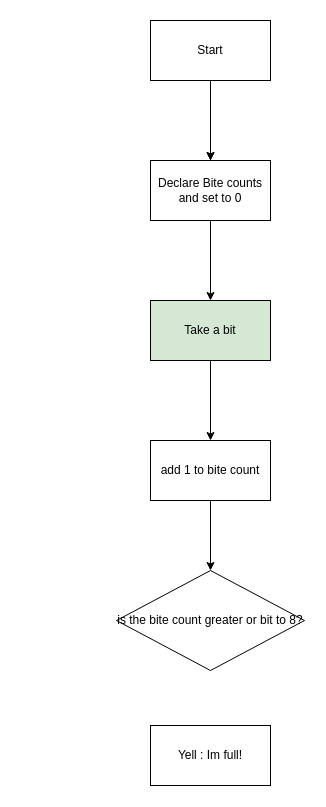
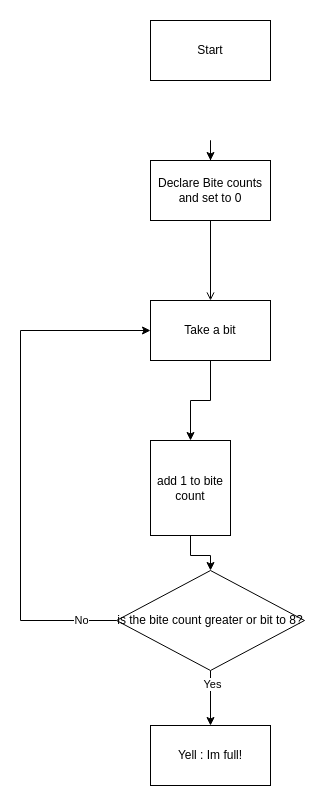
(211, 110) -> none
(211, 292) -> (211, 294)
(211, 331) -> (211, 331)
none -> (21, 463)
(211, 471) -> (191, 488)
none -> (211, 695)
